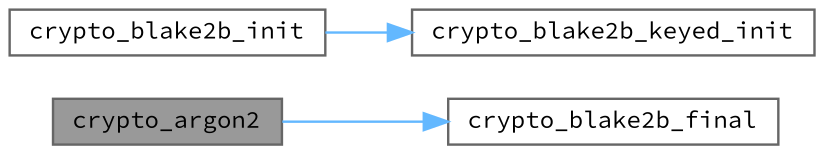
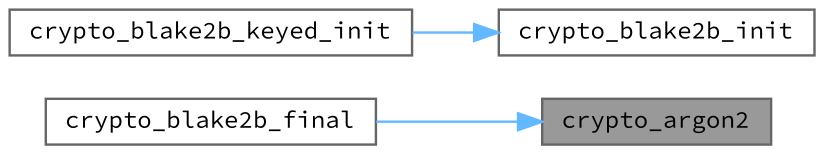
(356, 33) -> (443, 33)
(353, 122) -> (447, 122)
